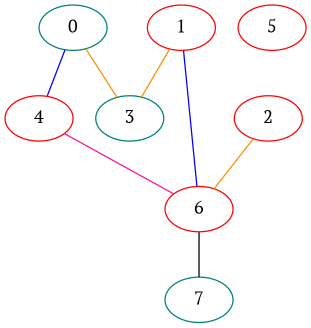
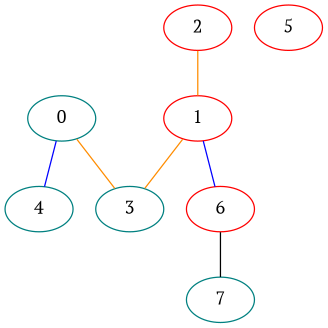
(39, 118) -> (39, 209)
(119, 164) -> none
(234, 164) -> (198, 73)
